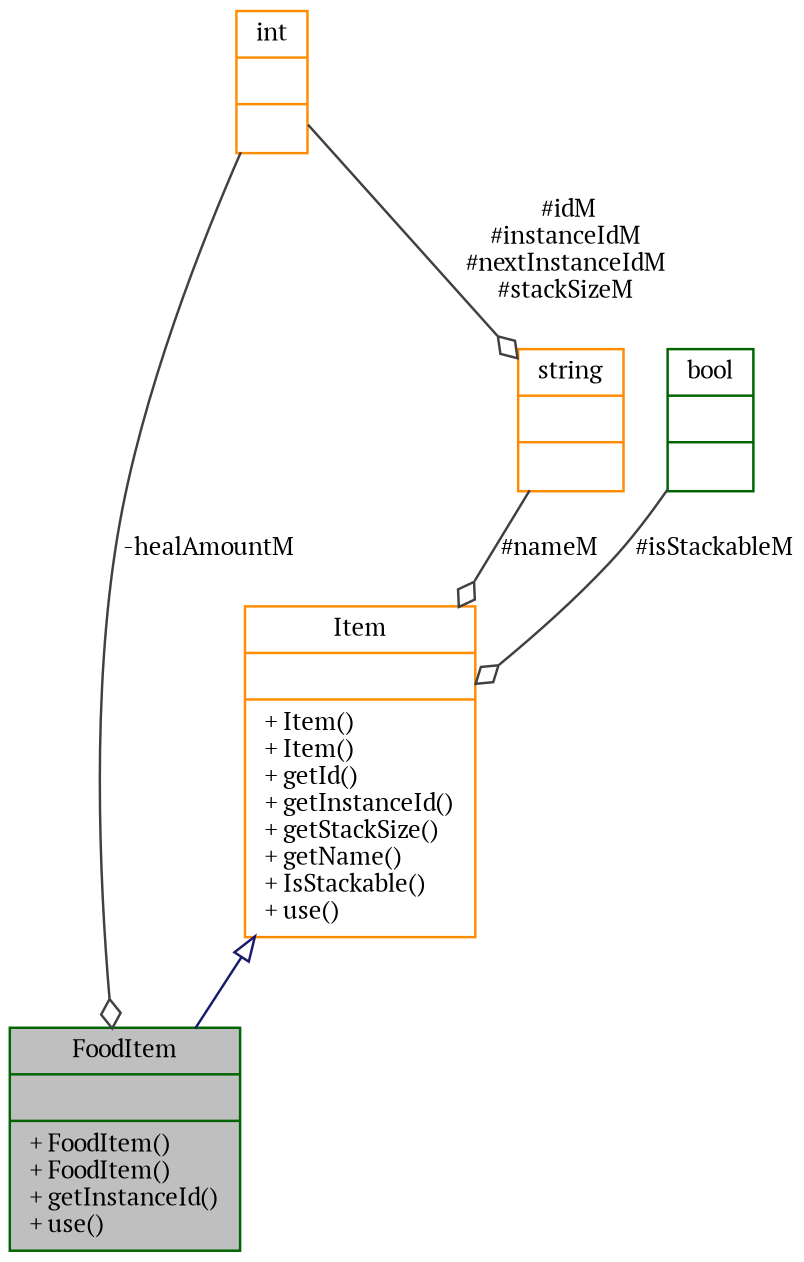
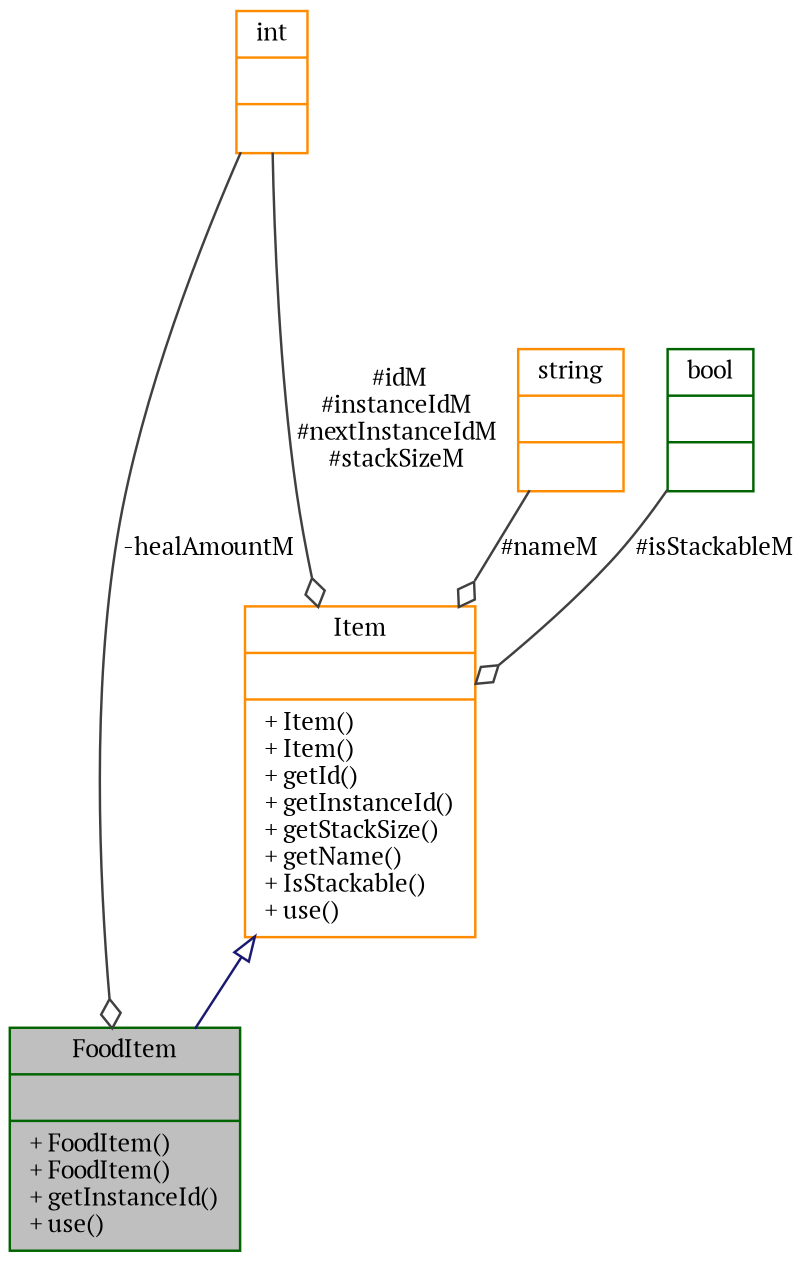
(403, 230) -> (283, 366)
